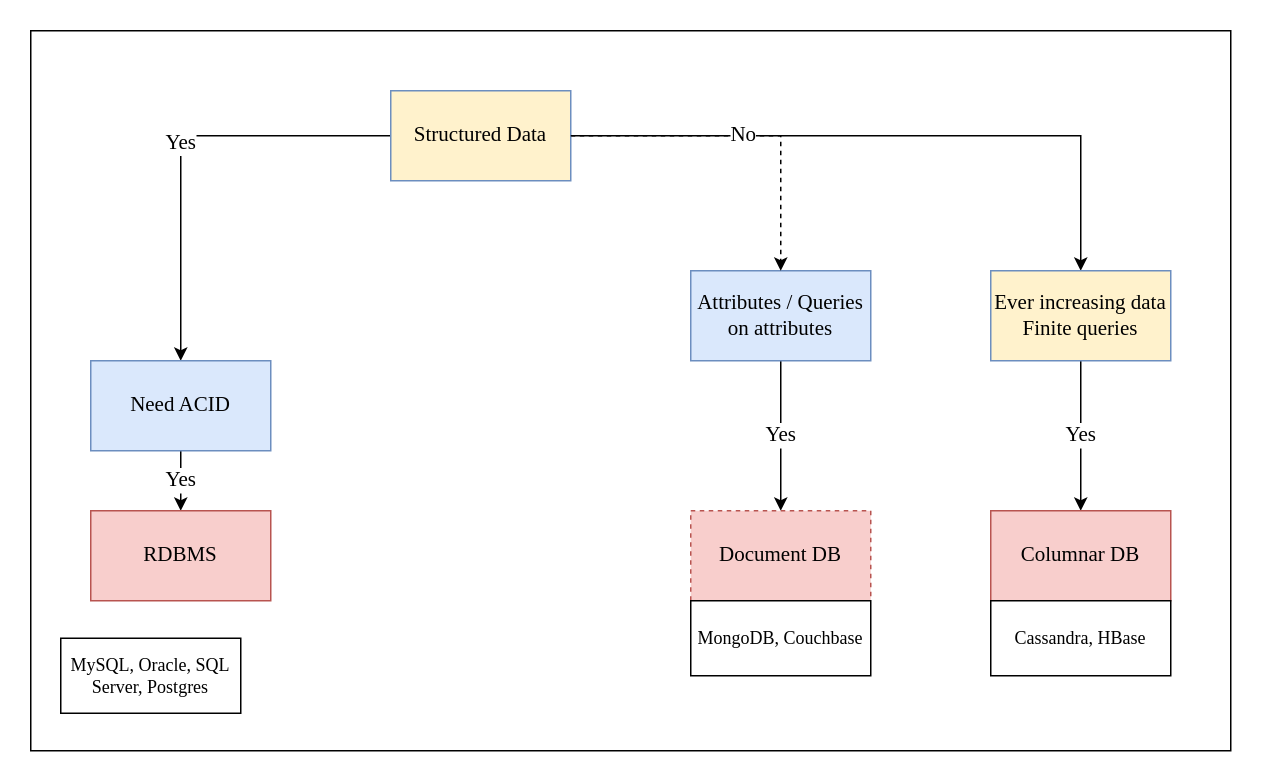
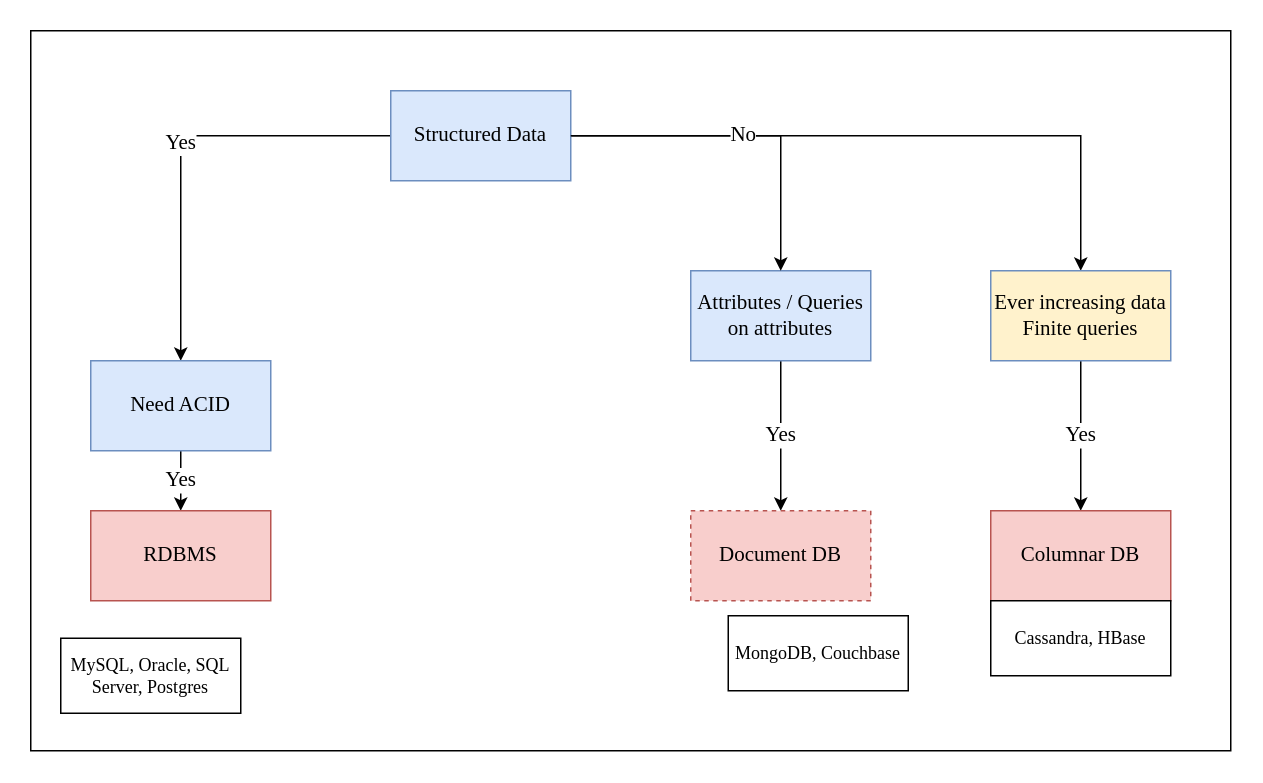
(481, 136) -> (481, 136)
(781, 199) -> (781, 199)
(781, 638) -> (818, 653)
